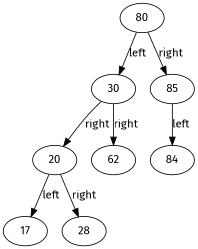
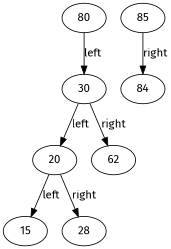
(155, 50) -> none
(98, 125) -> (81, 125)
(181, 125) -> (156, 53)
(25, 231) -> (25, 231)
